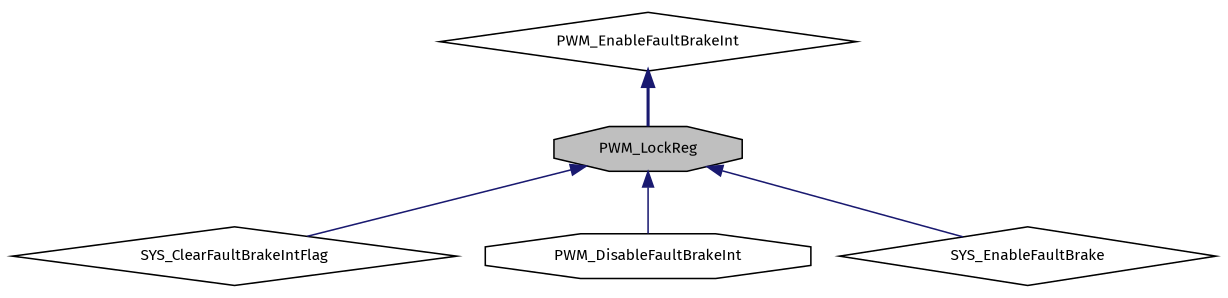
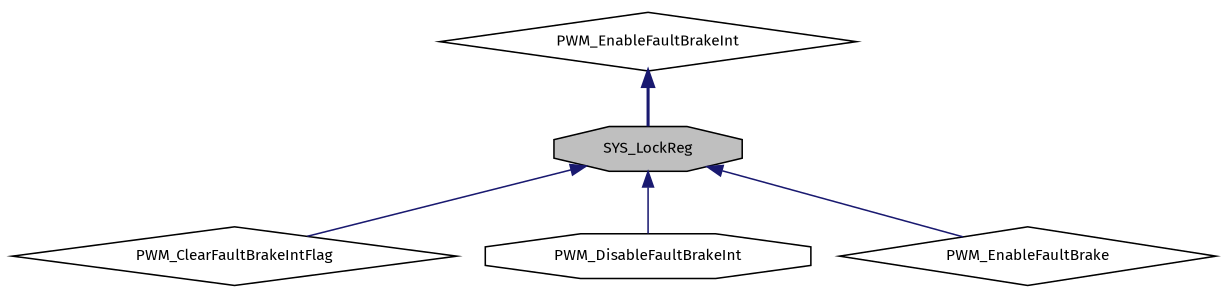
(648, 149) -> (648, 149)
(235, 256) -> (235, 256)
(1028, 256) -> (1028, 256)
